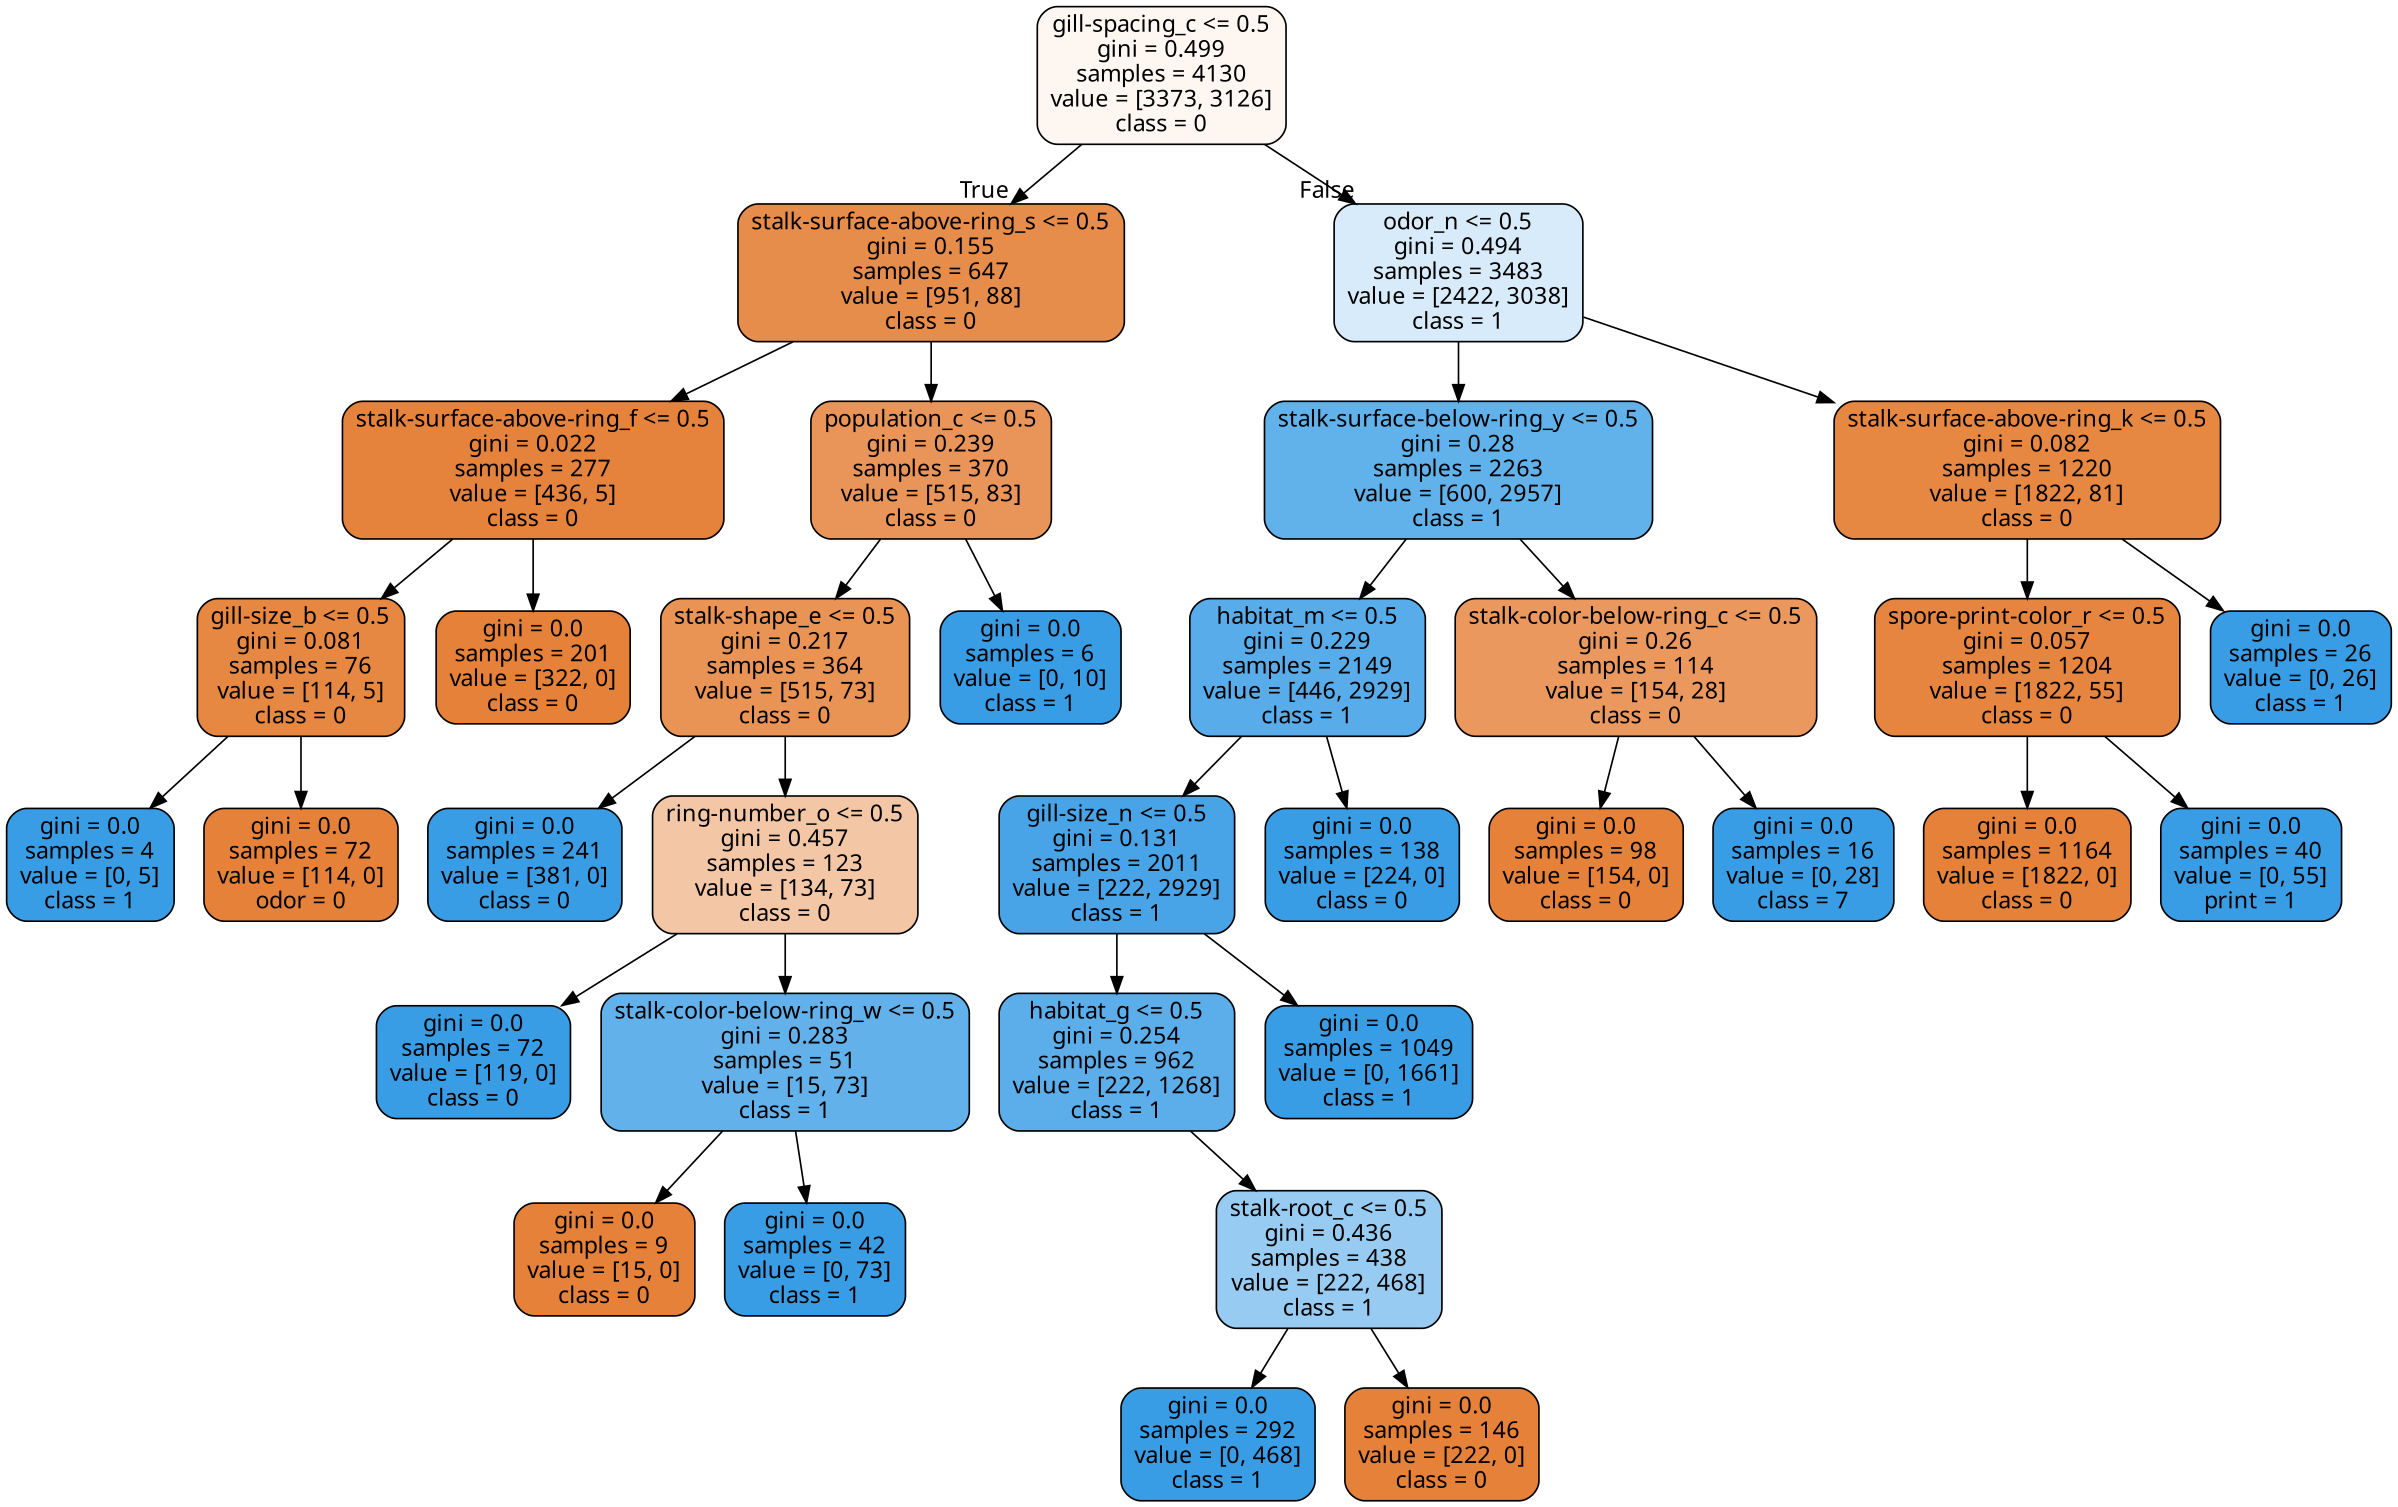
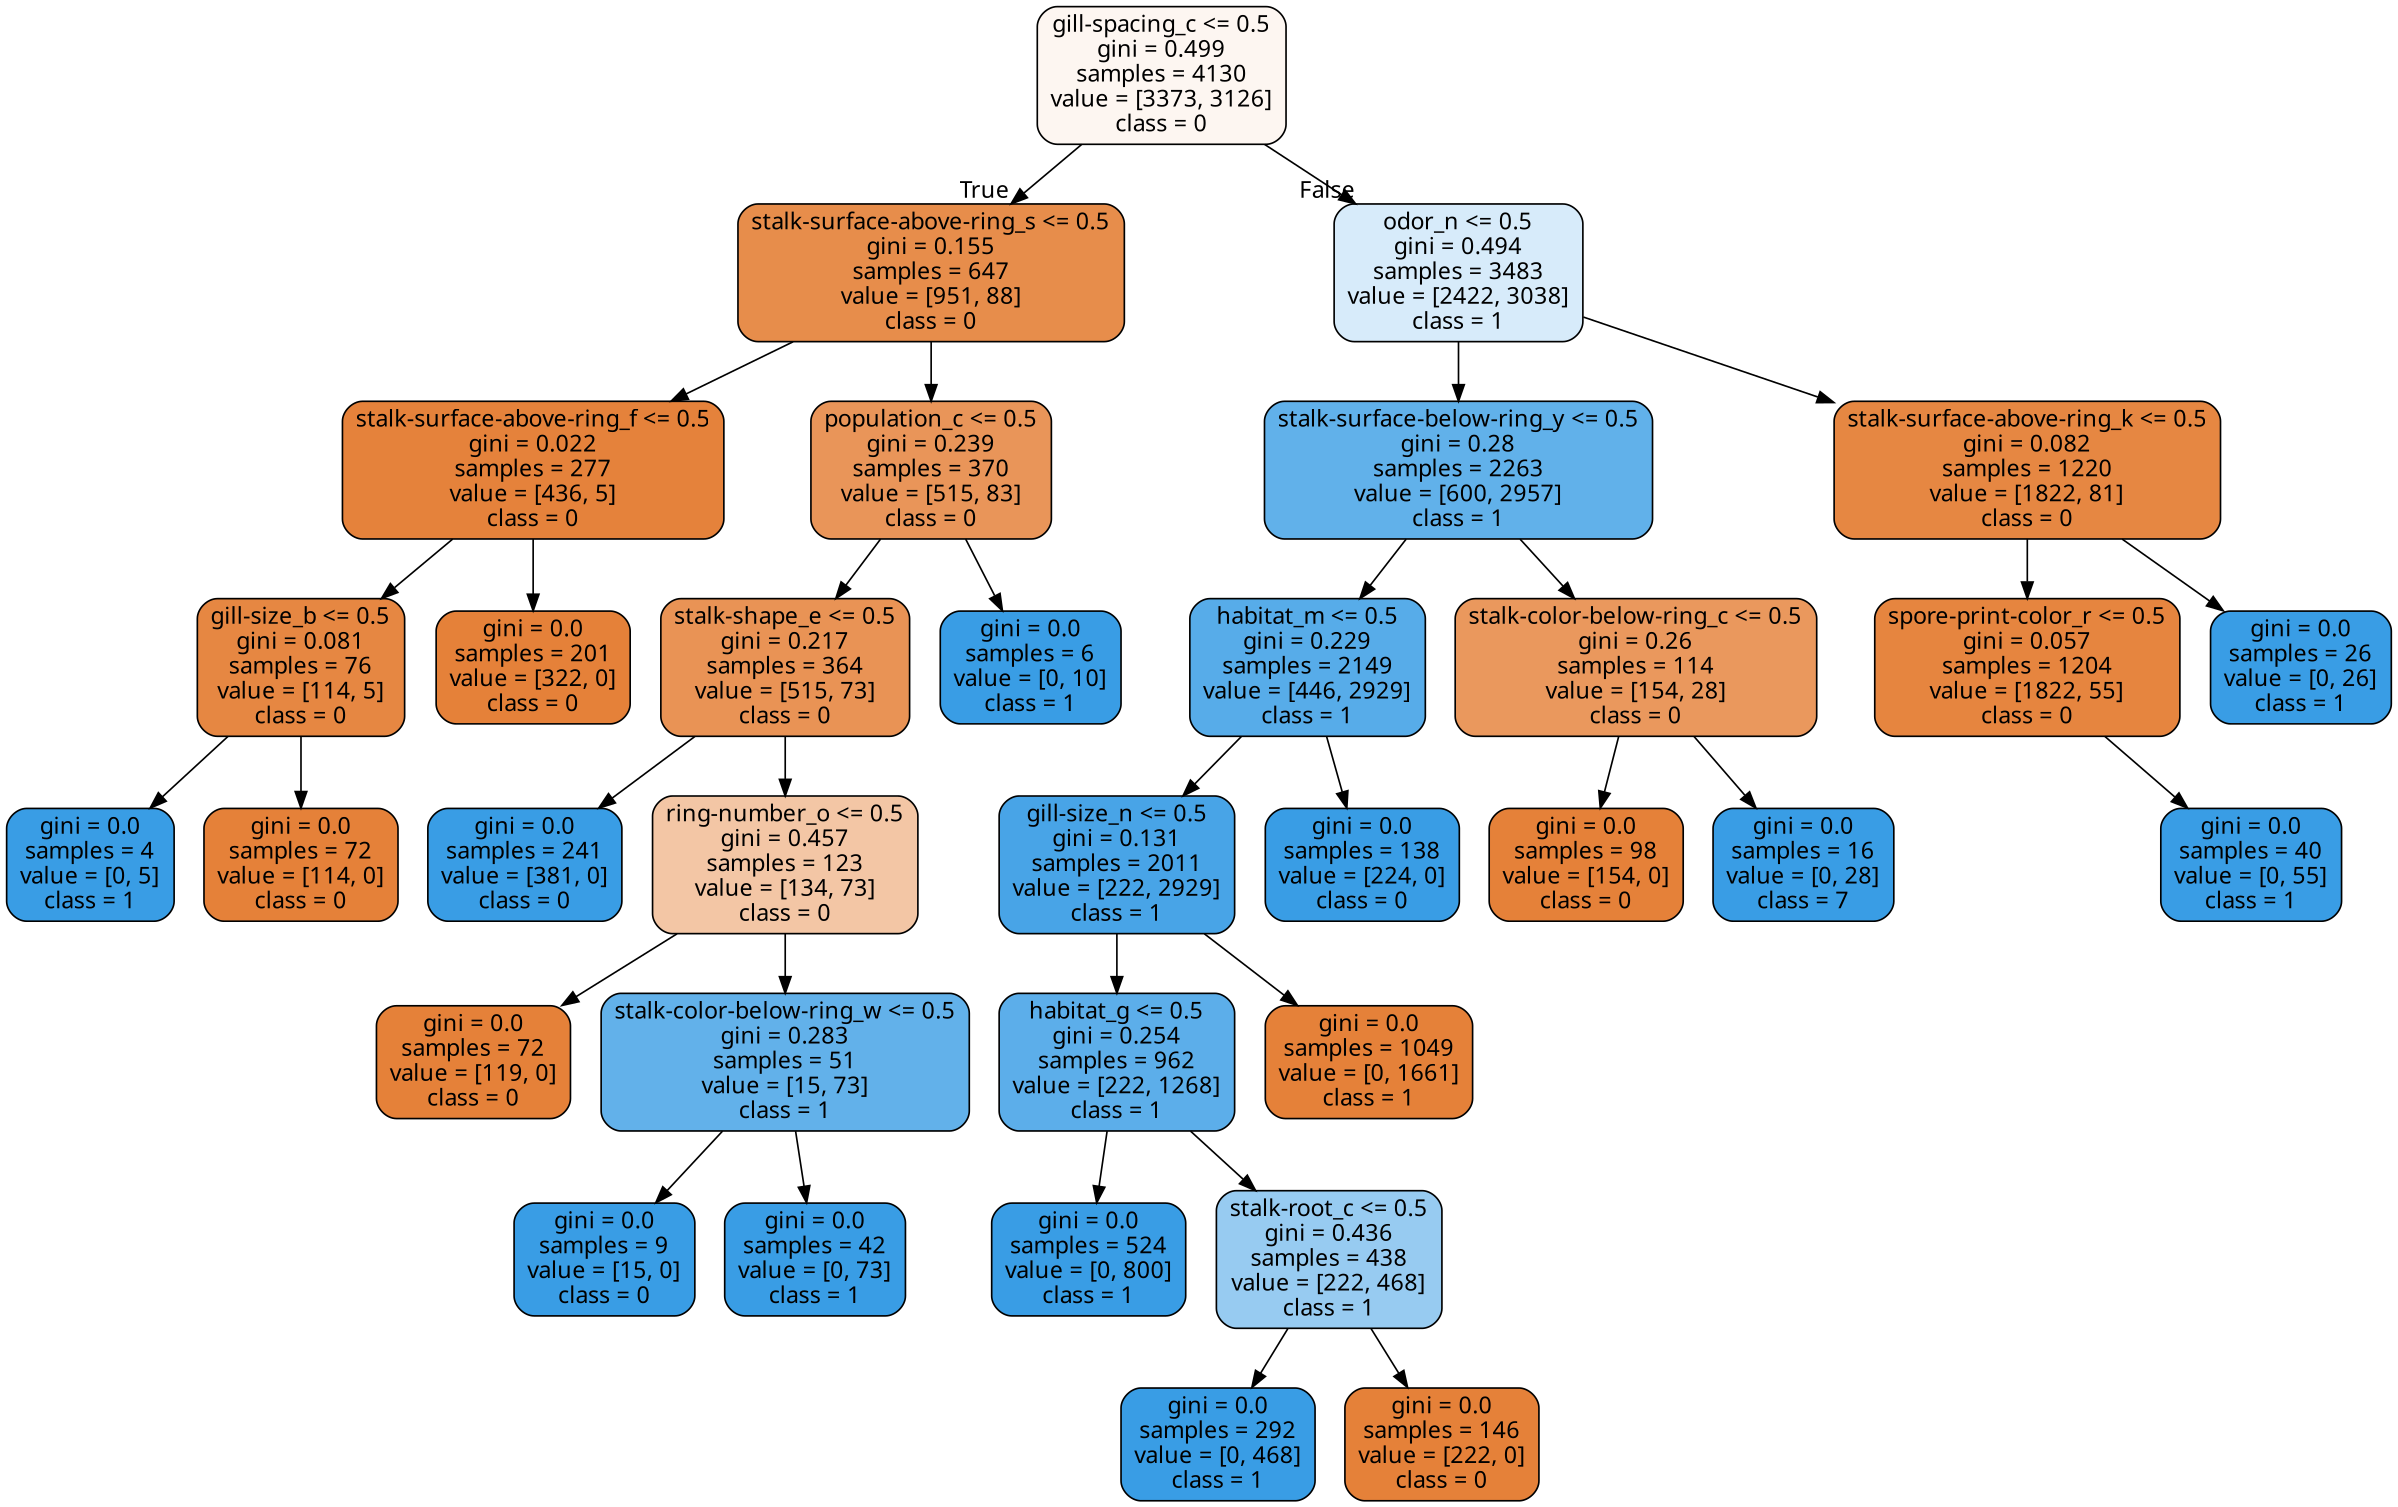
(301, 865) -> (301, 865)
(2027, 865) -> none
(2251, 865) -> (2251, 865)
(473, 1062) -> (473, 1062)
(1369, 1062) -> (1369, 1062)
(604, 1260) -> (604, 1260)
none -> (1089, 1260)
